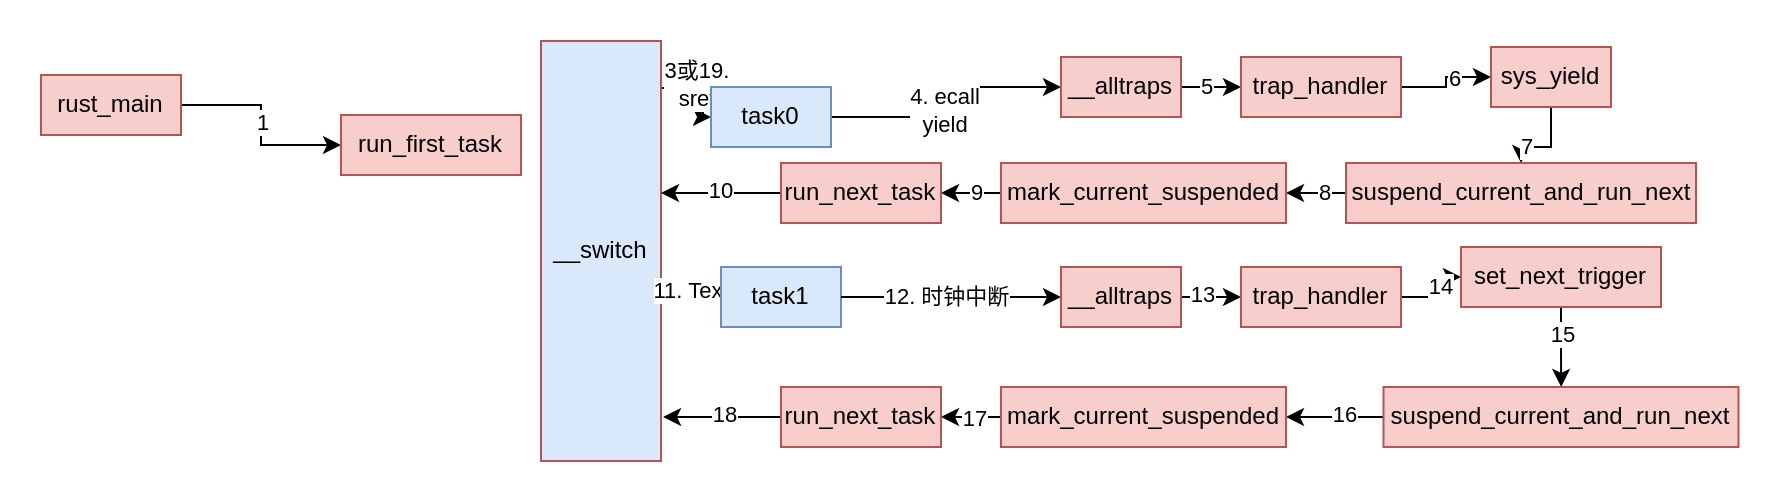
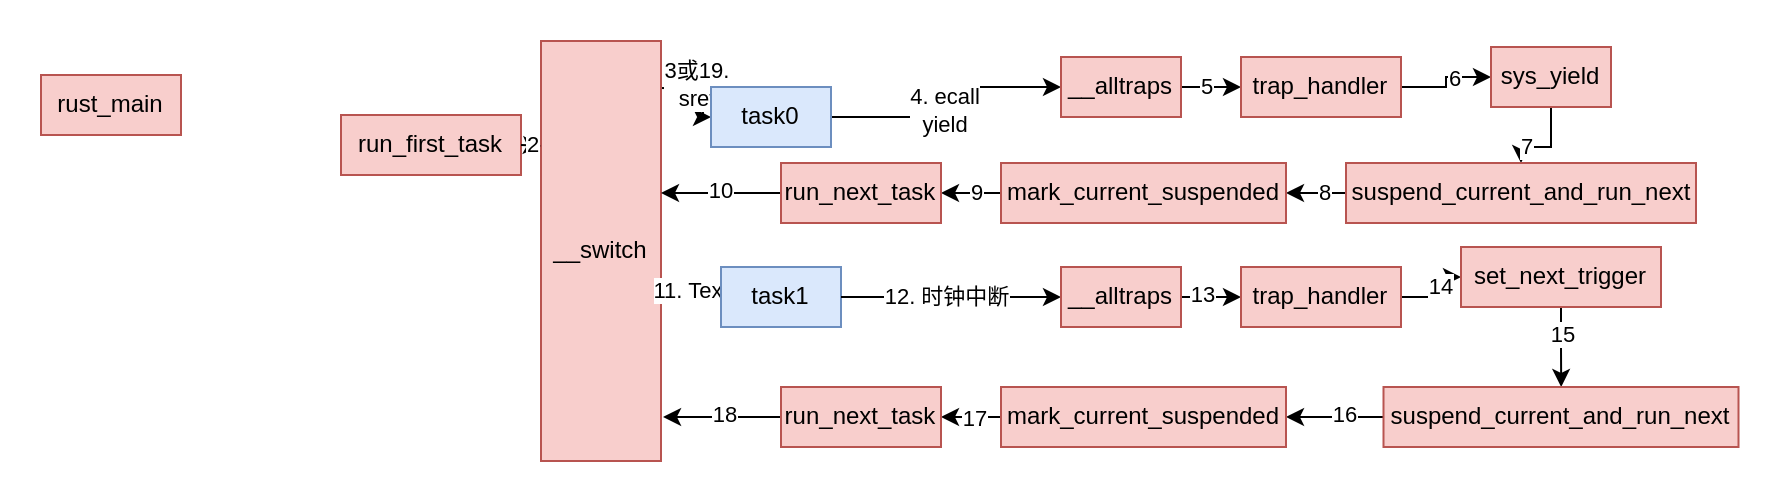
(261, 118) -> none
none -> (524, 145)
(601, 251) -> (601, 251)
